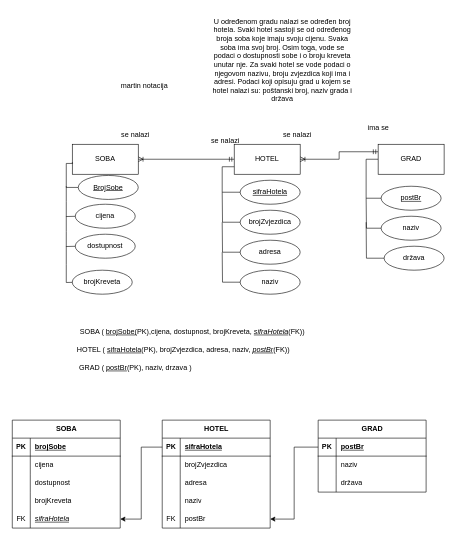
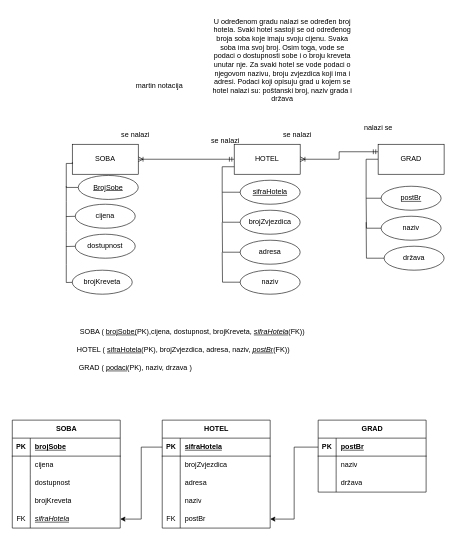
(144, 86) -> (159, 86)
(379, 128) -> (379, 128)
(136, 368) -> (136, 368)
